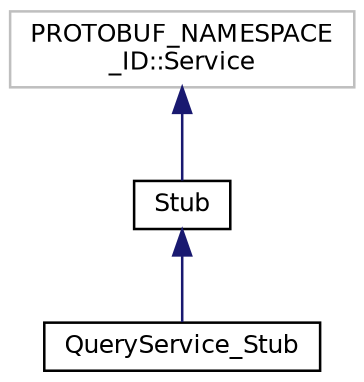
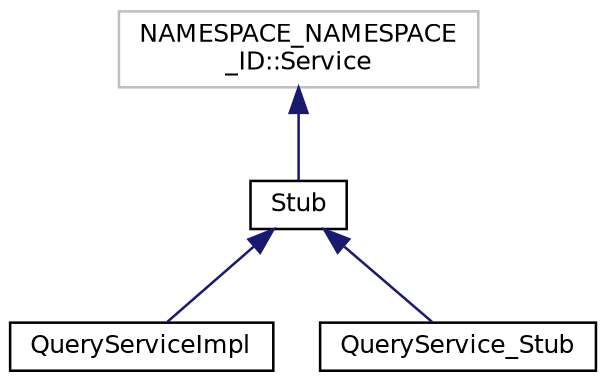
(182, 49) -> (299, 49)
none -> (142, 347)
